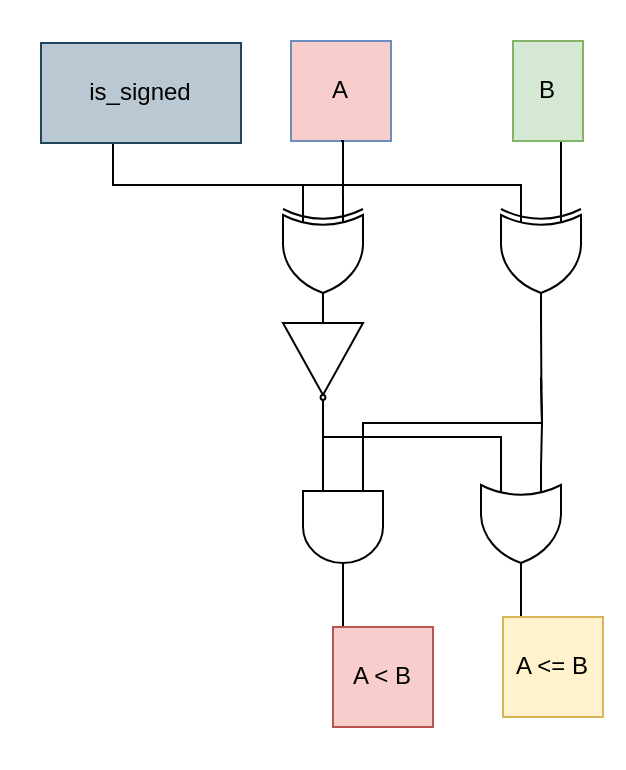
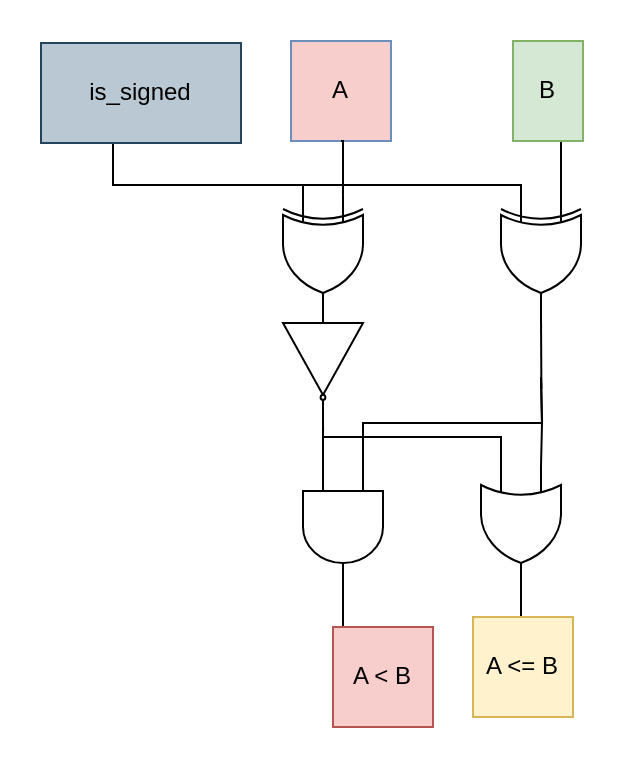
(553, 667) -> (523, 667)
